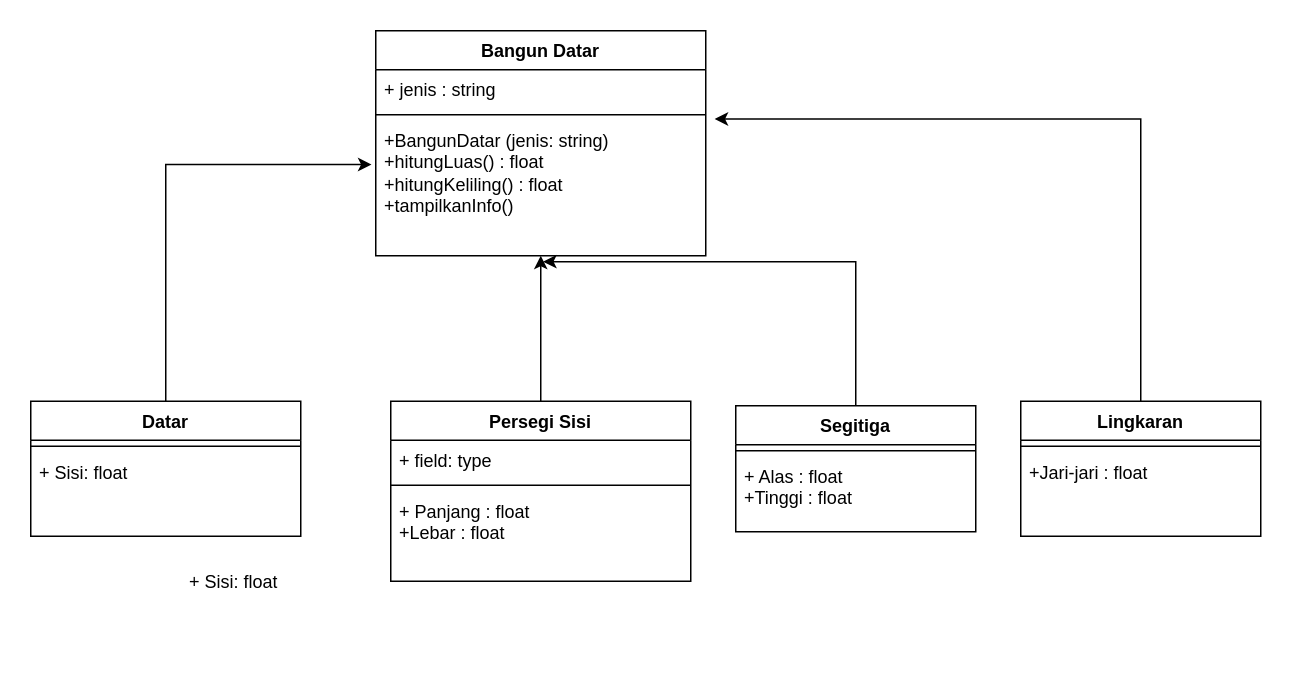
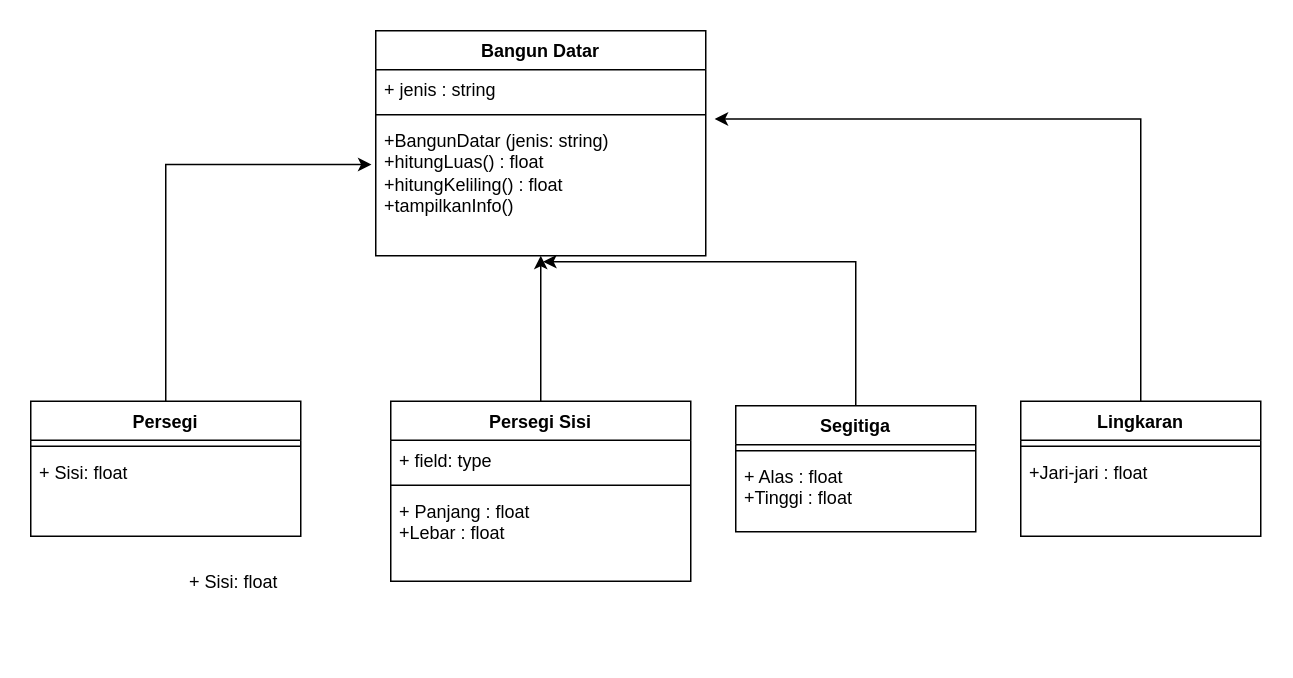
(166, 423) -> (166, 423)
